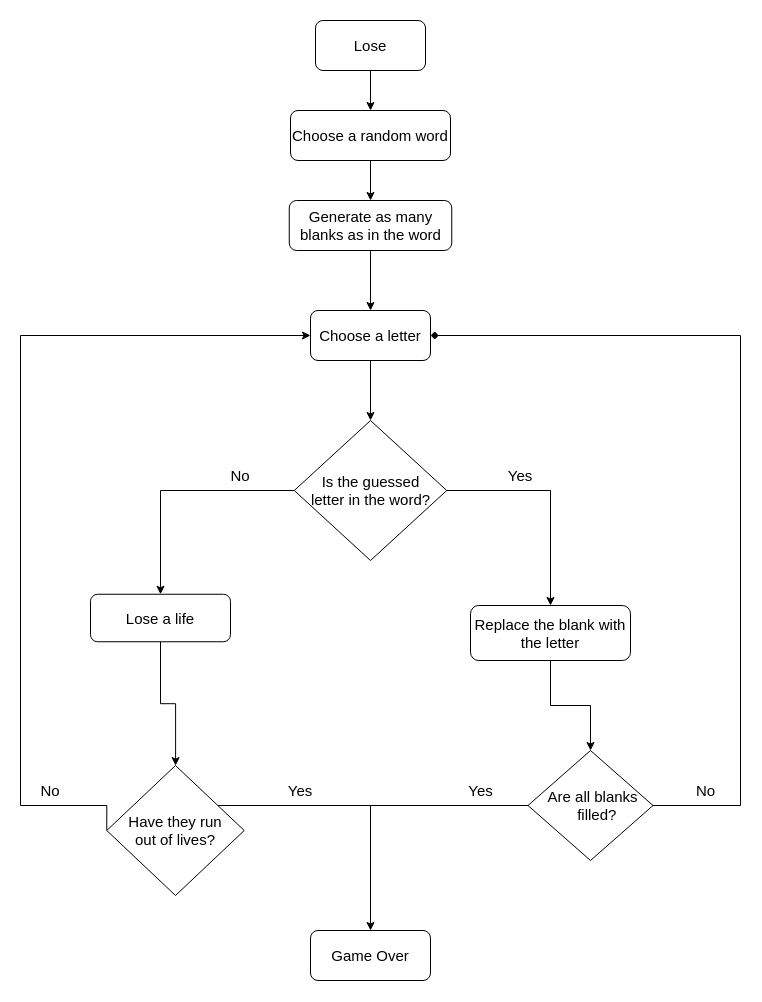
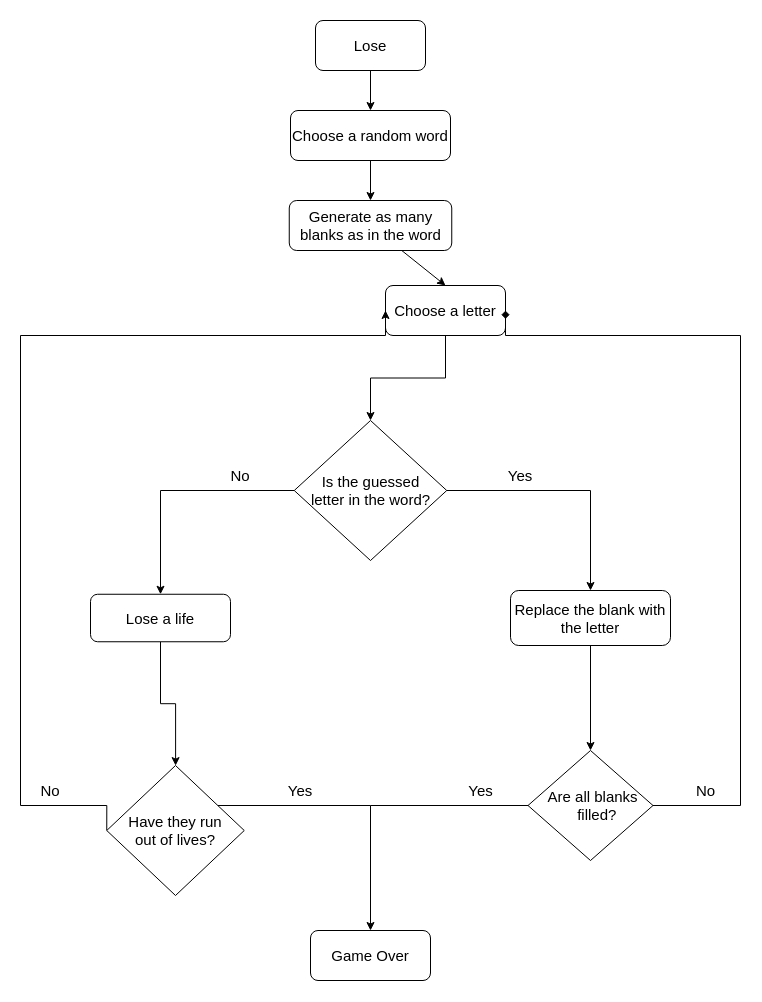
(371, 336) -> (446, 311)
(551, 633) -> (591, 618)
